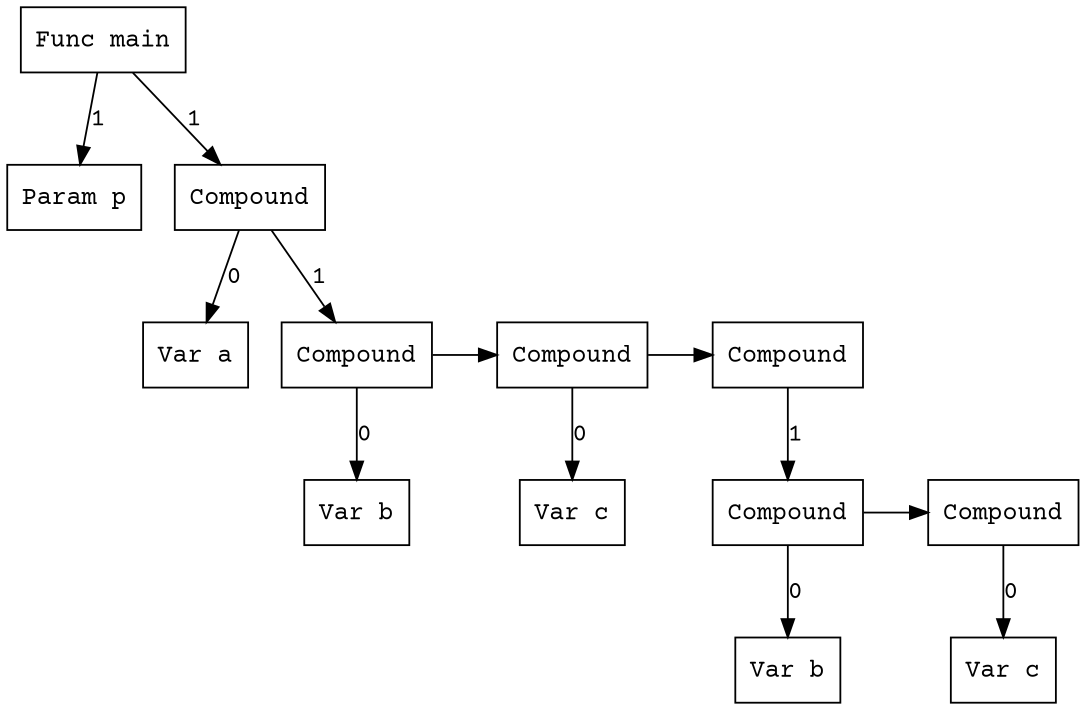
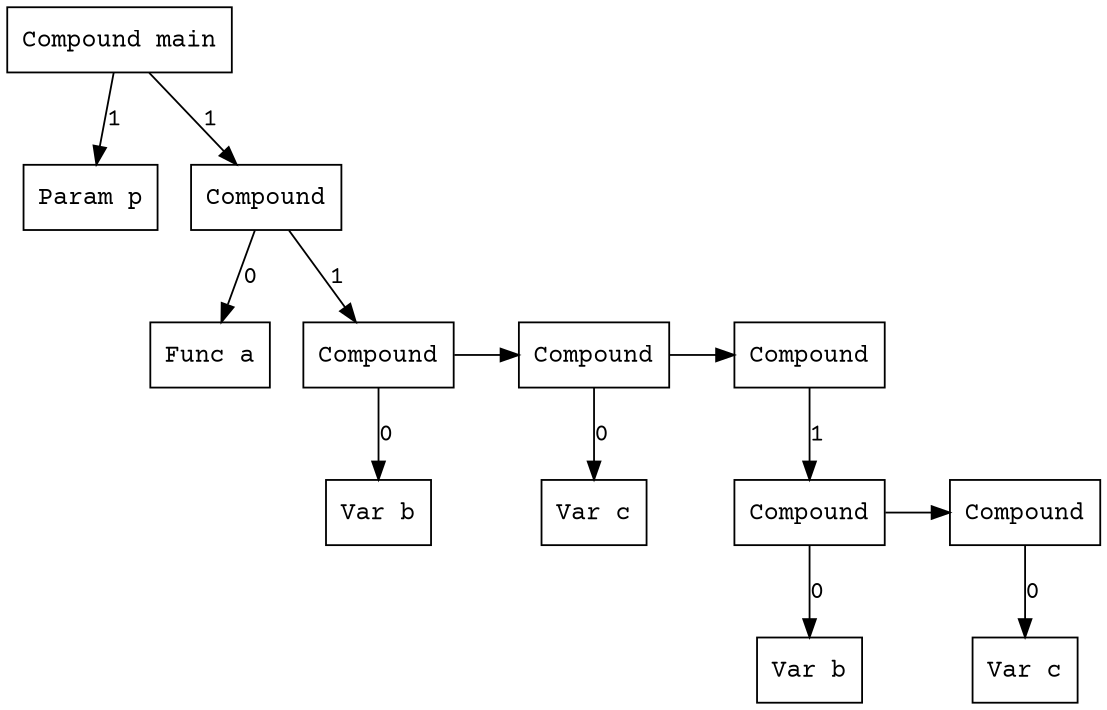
(103, 40) -> (120, 40)
(196, 355) -> (210, 355)
